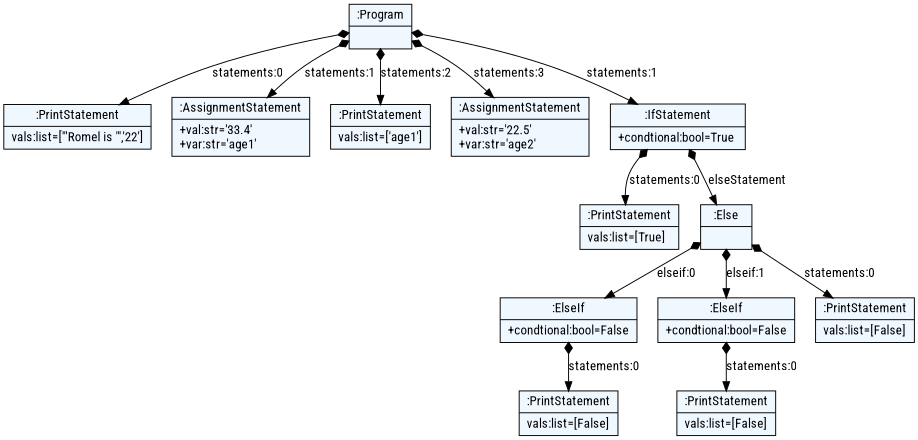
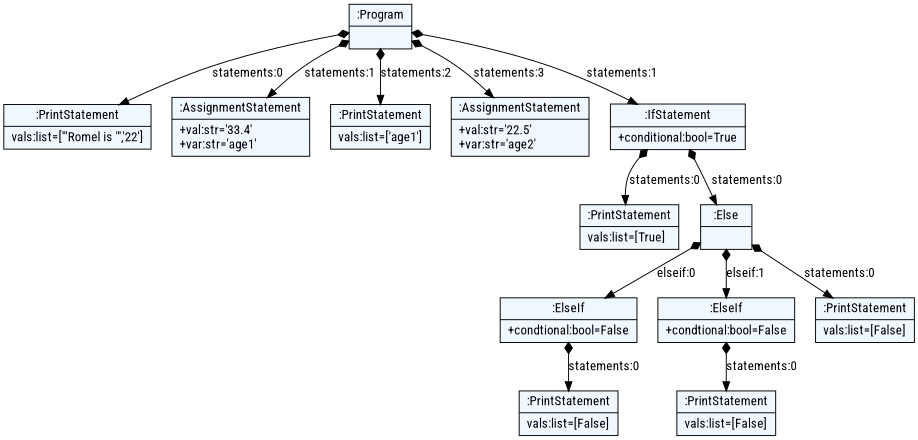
(676, 138) -> (678, 138)
(747, 180) -> (747, 180)
